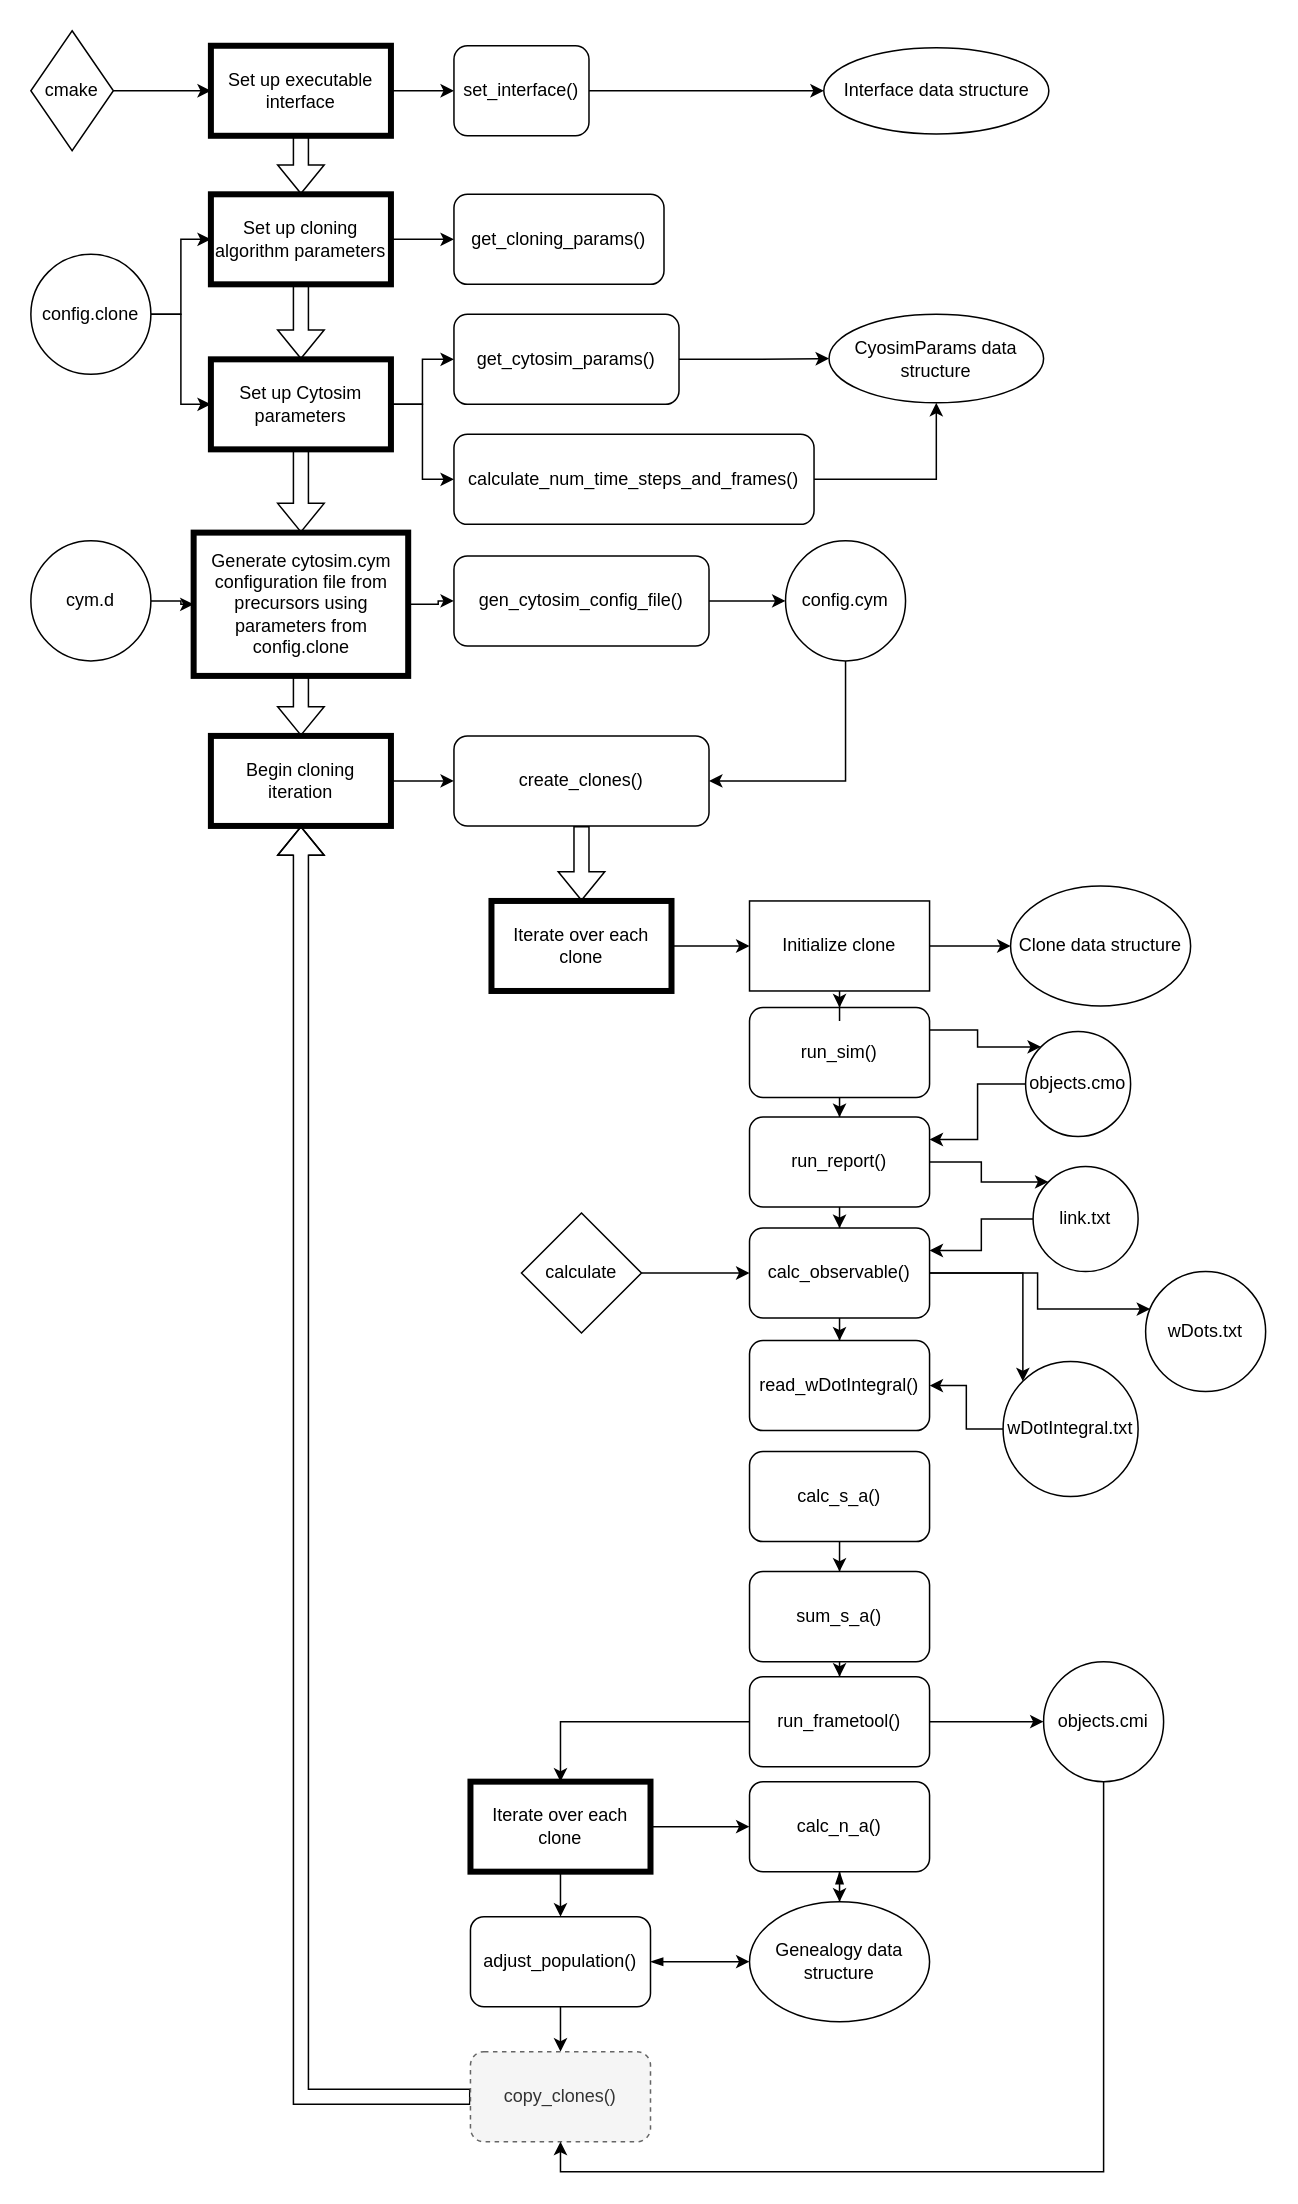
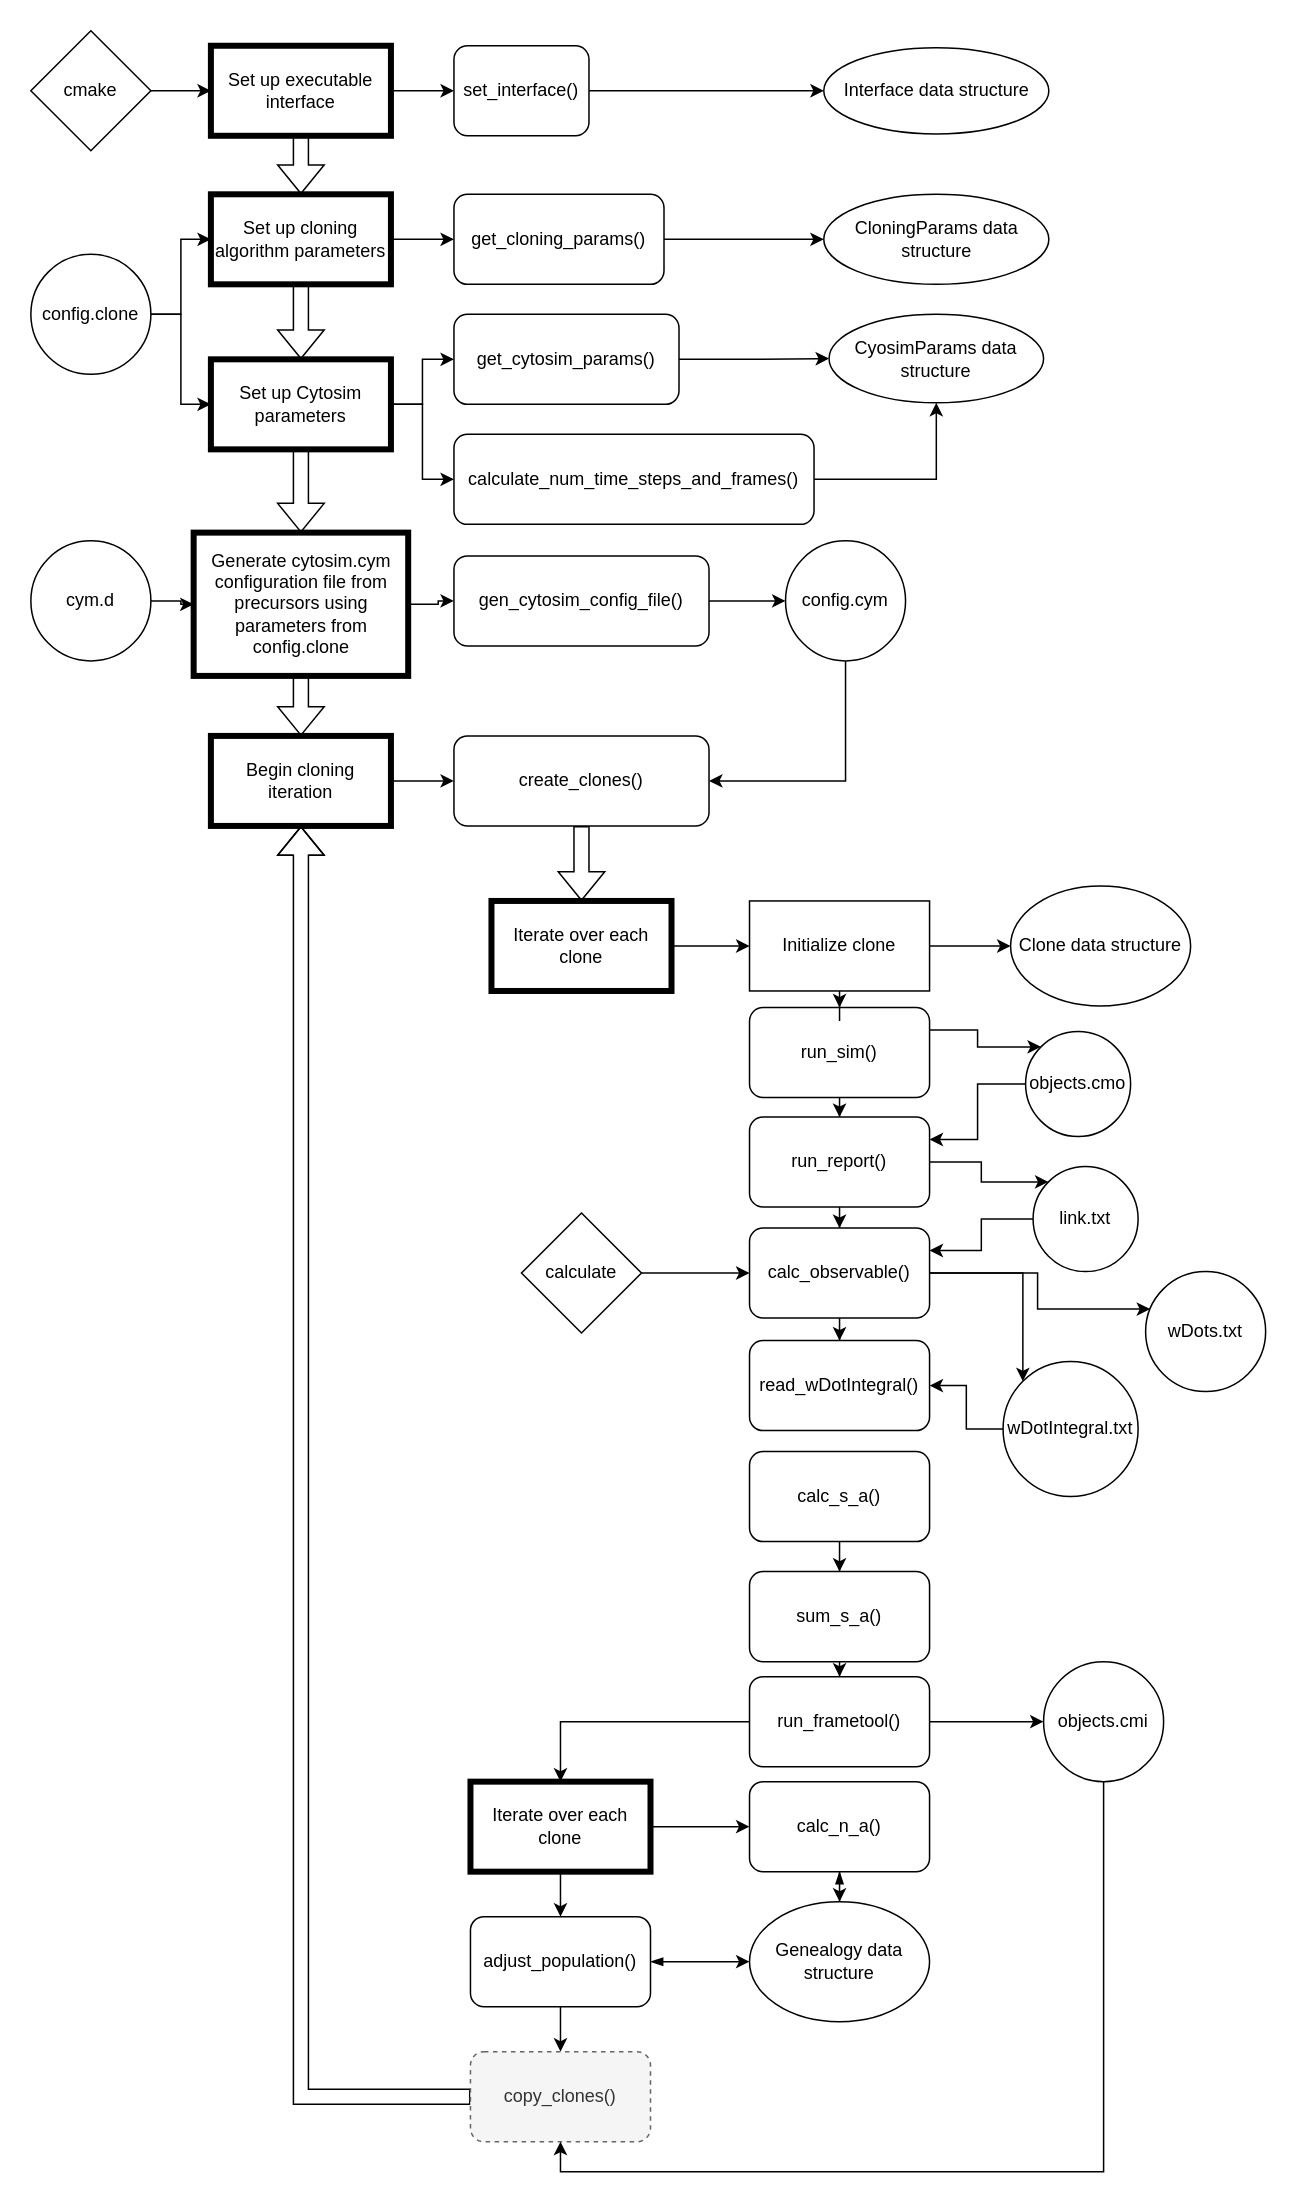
(72, 91) -> (91, 91)
none -> (739, 239)
none -> (936, 239)
